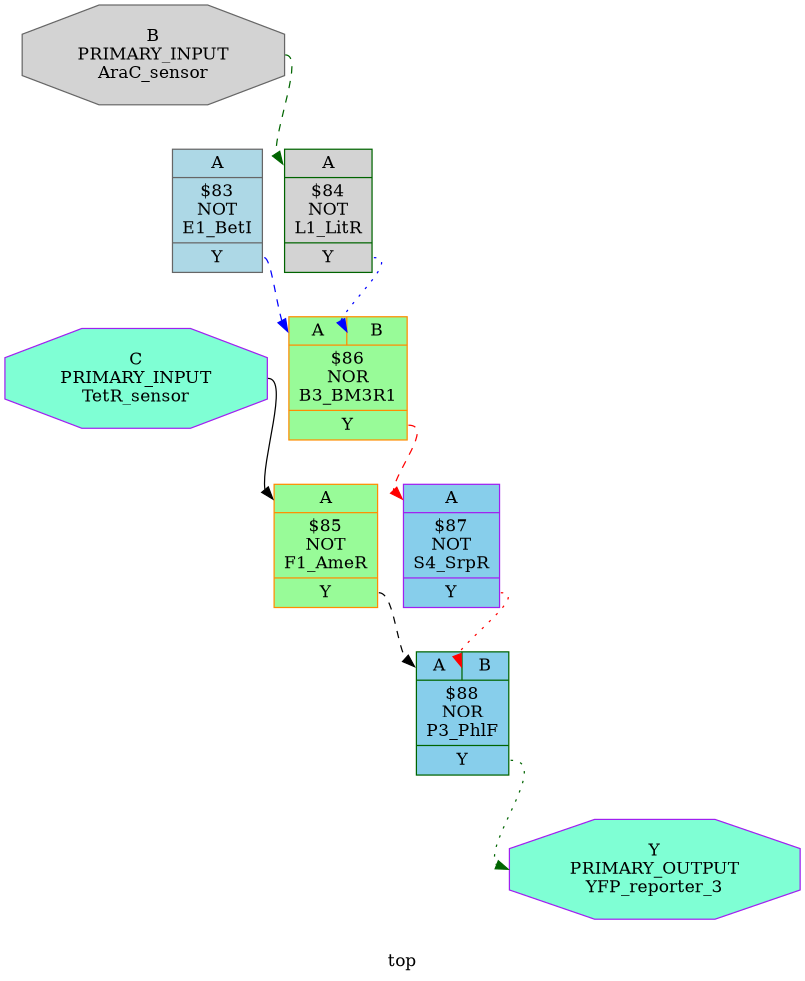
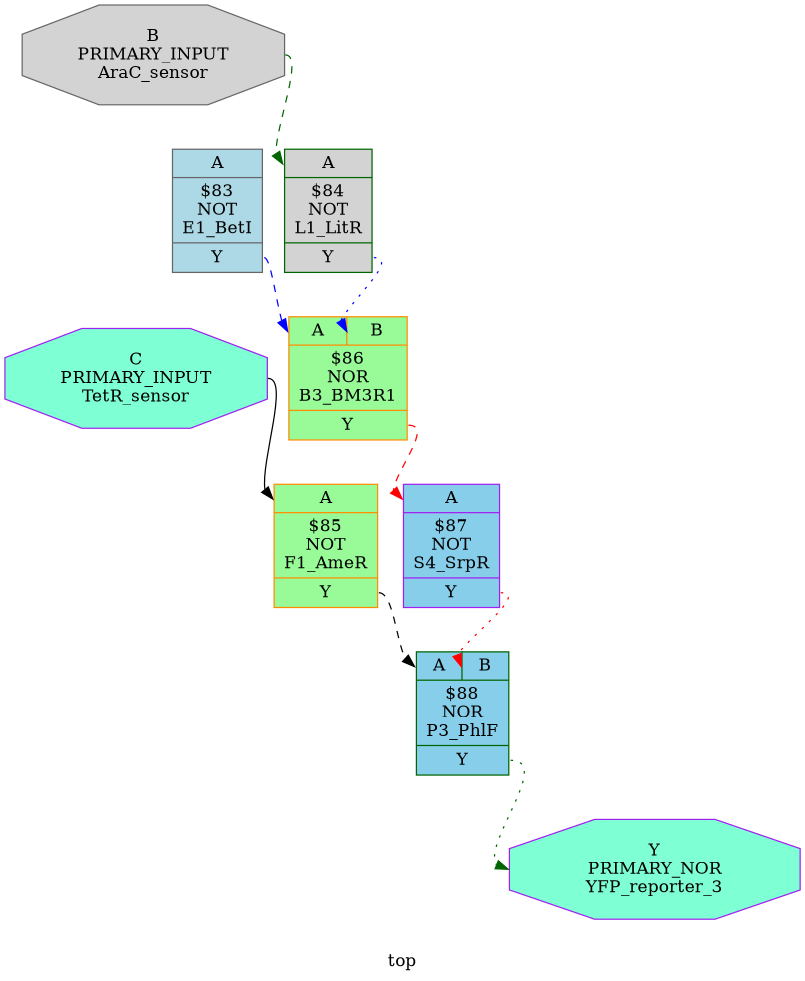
(655, 869) -> (655, 869)
